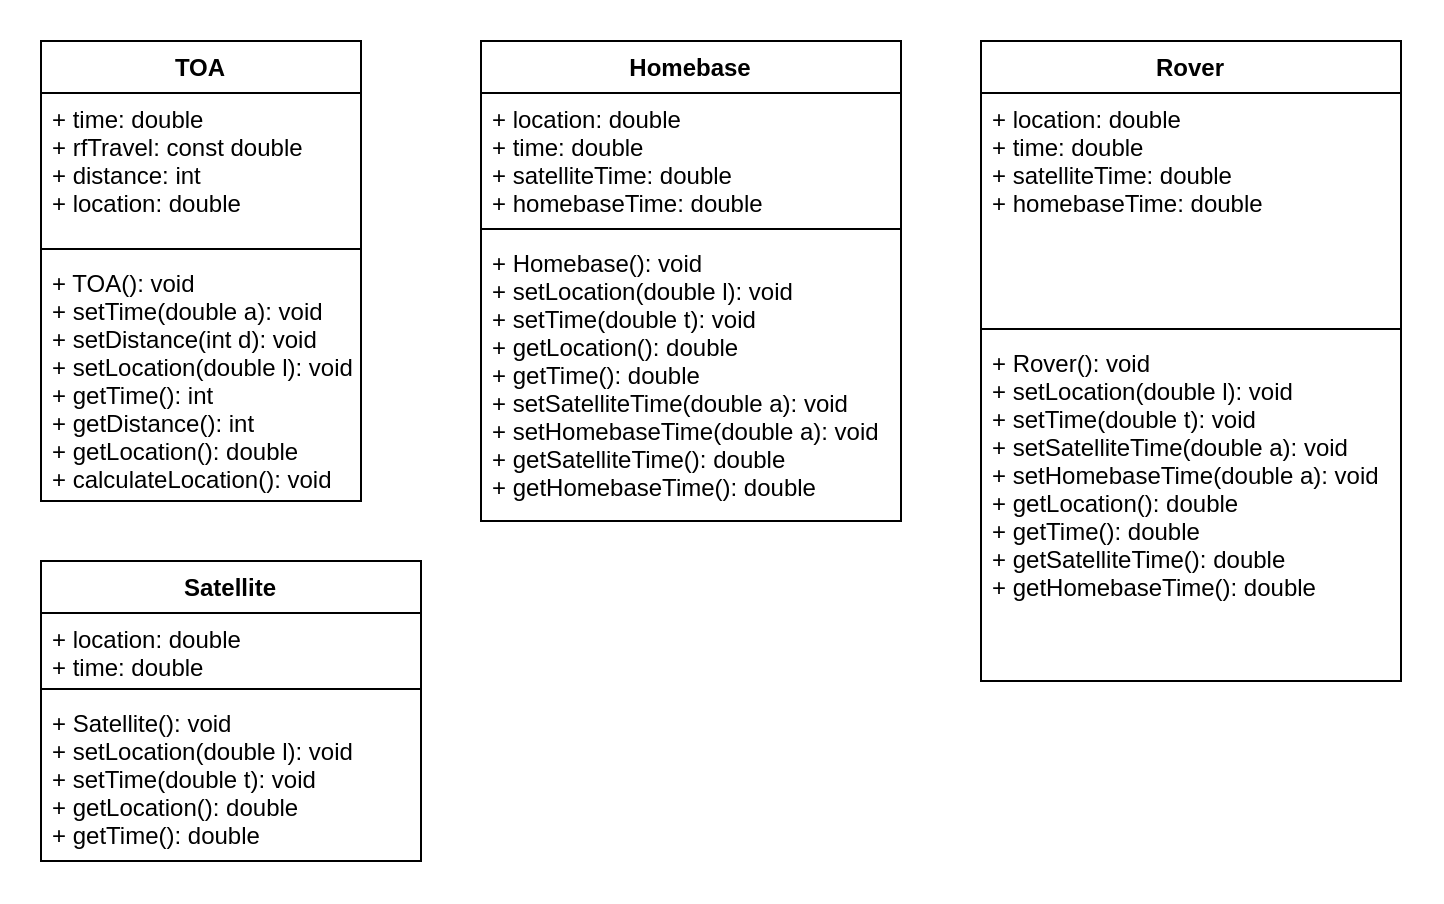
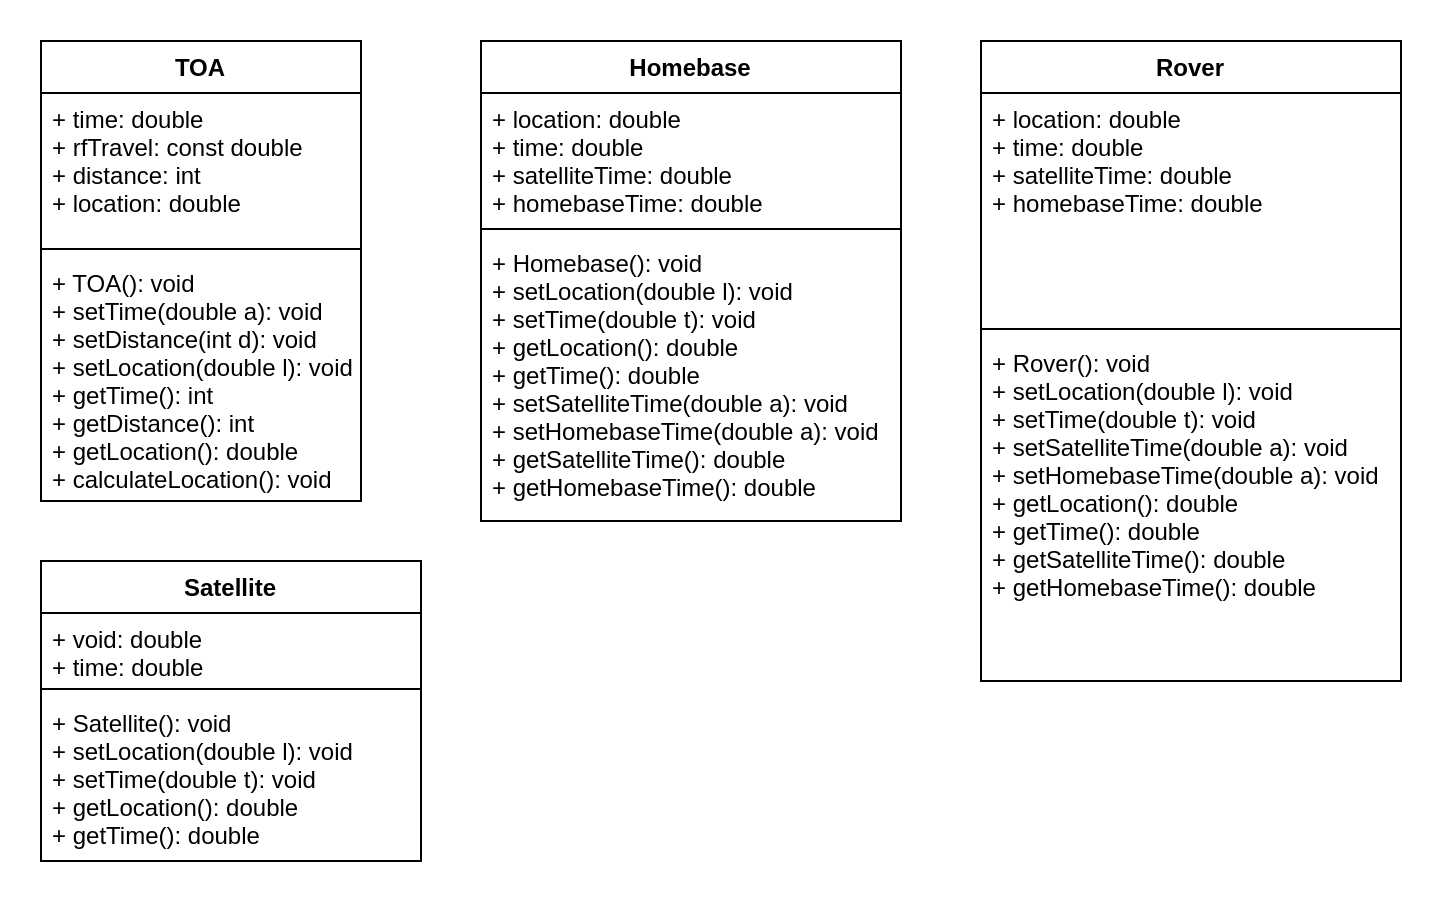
(154, 640) -> (130, 640)
